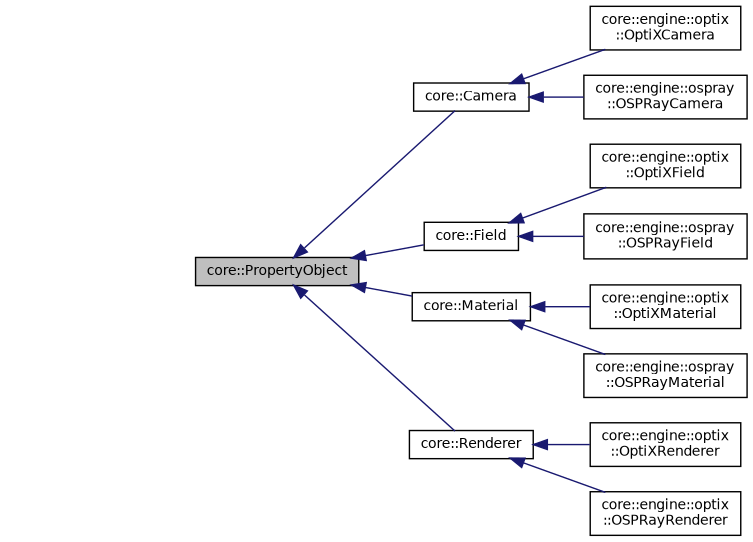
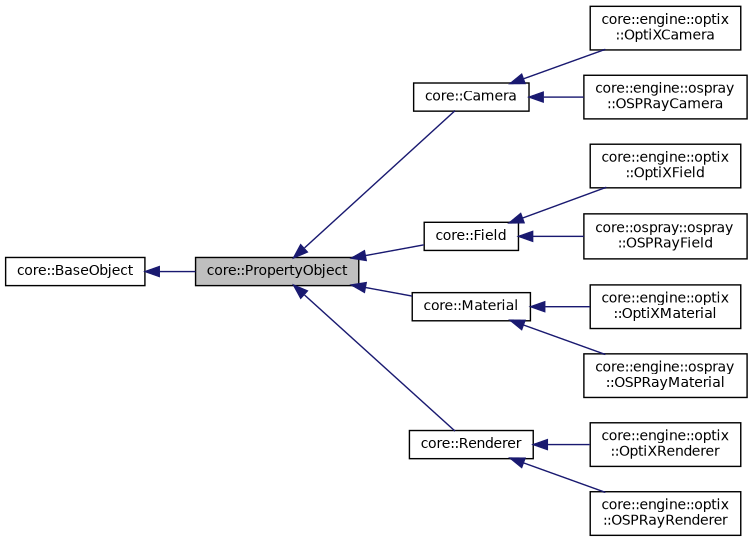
(665, 236) -> (665, 236)
none -> (75, 272)
